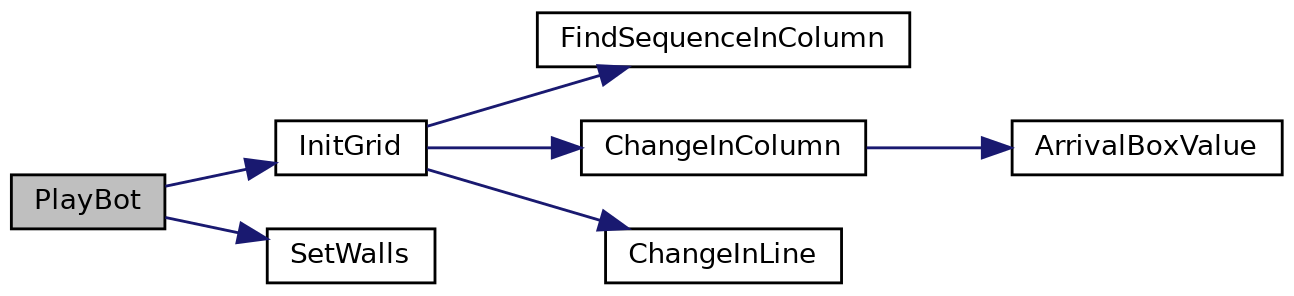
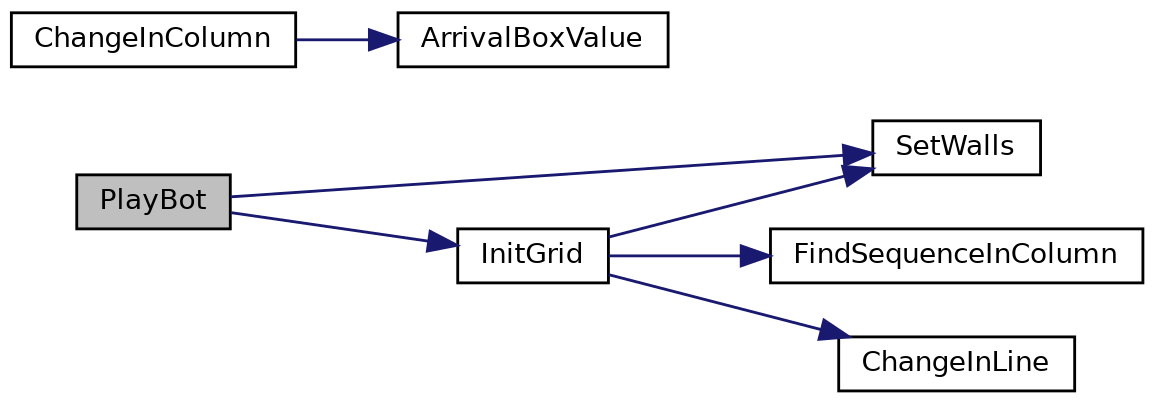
(490, 148) -> (727, 207)
